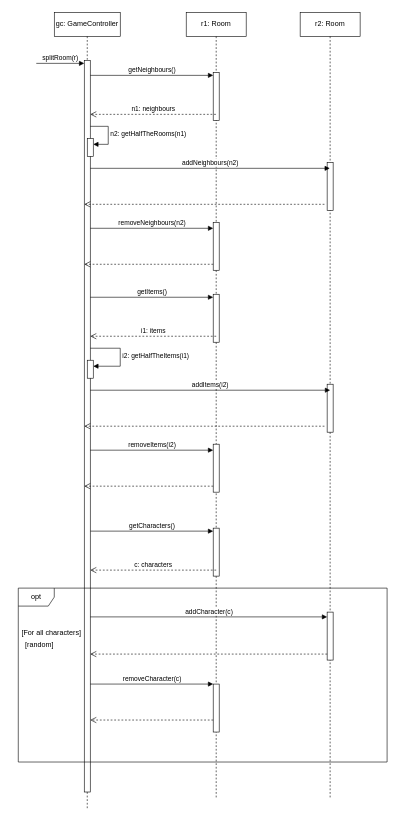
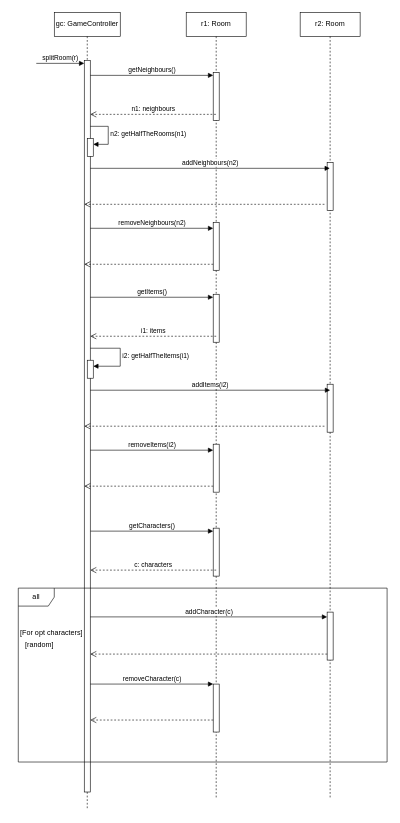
(36, 597) -> (36, 597)
(52, 633) -> (52, 633)
